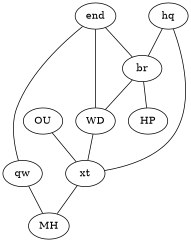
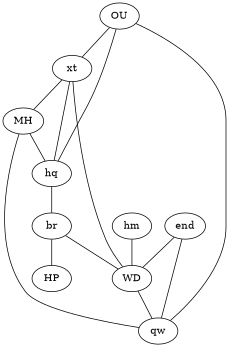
(119, 42) -> none
none -> (92, 97)
none -> (38, 147)
none -> (226, 160)
none -> (132, 226)
none -> (145, 305)
